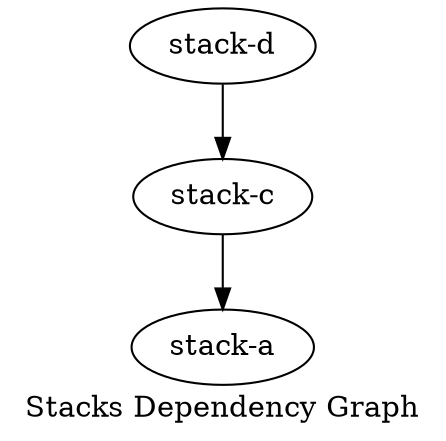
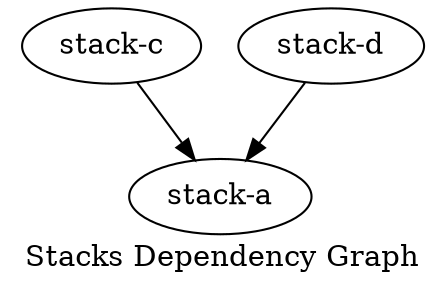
(223, 111) -> (282, 113)
